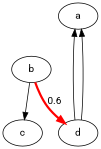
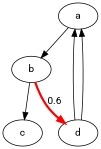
none -> (57, 40)
